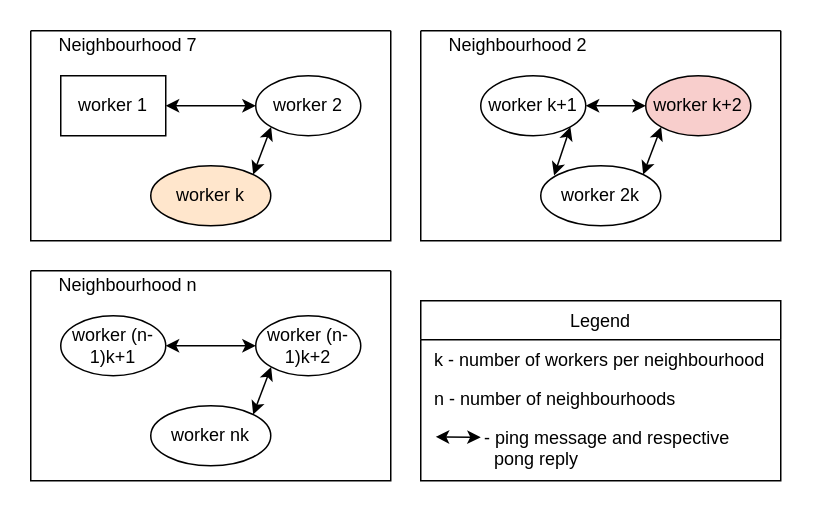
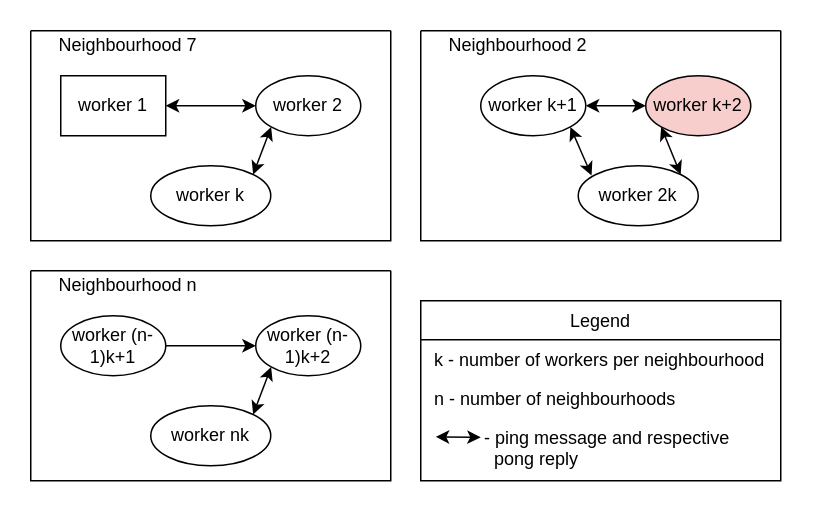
(211, 196) -> (211, 196)
(601, 196) -> (638, 196)
(177, 346) -> (172, 346)
